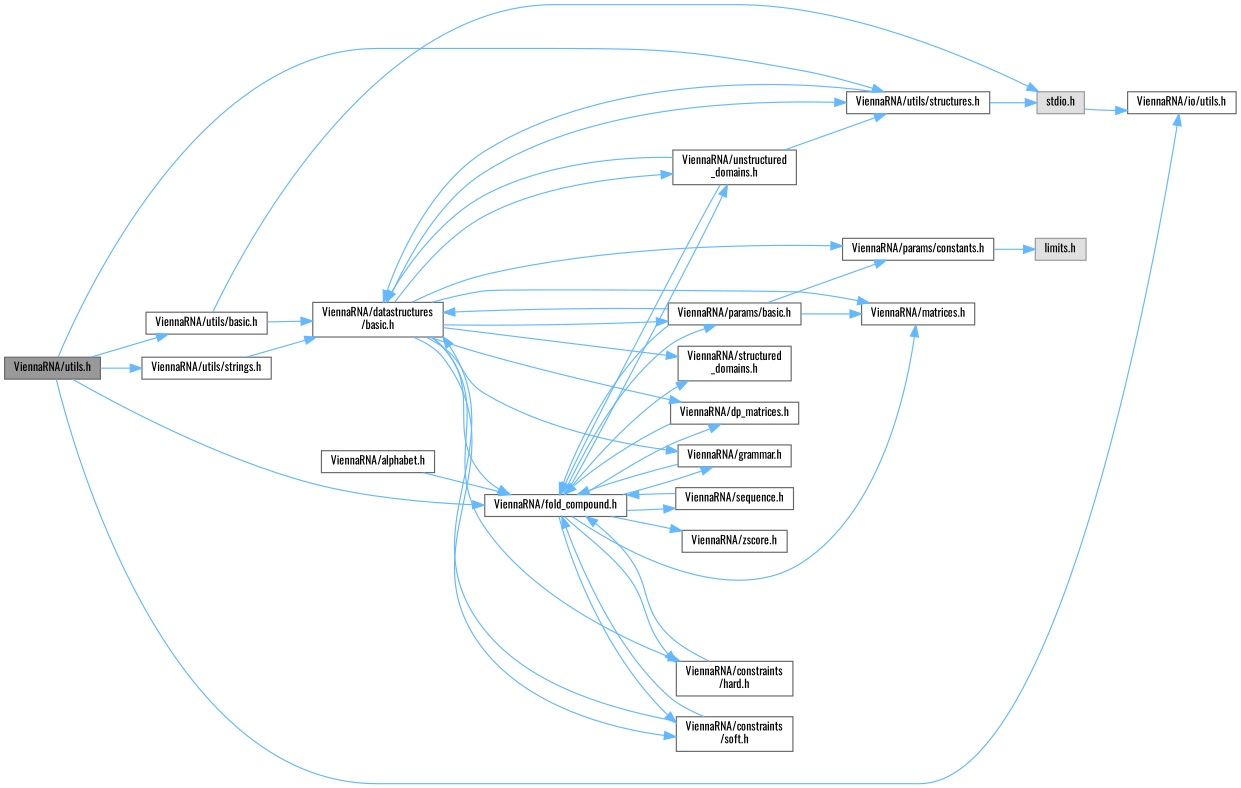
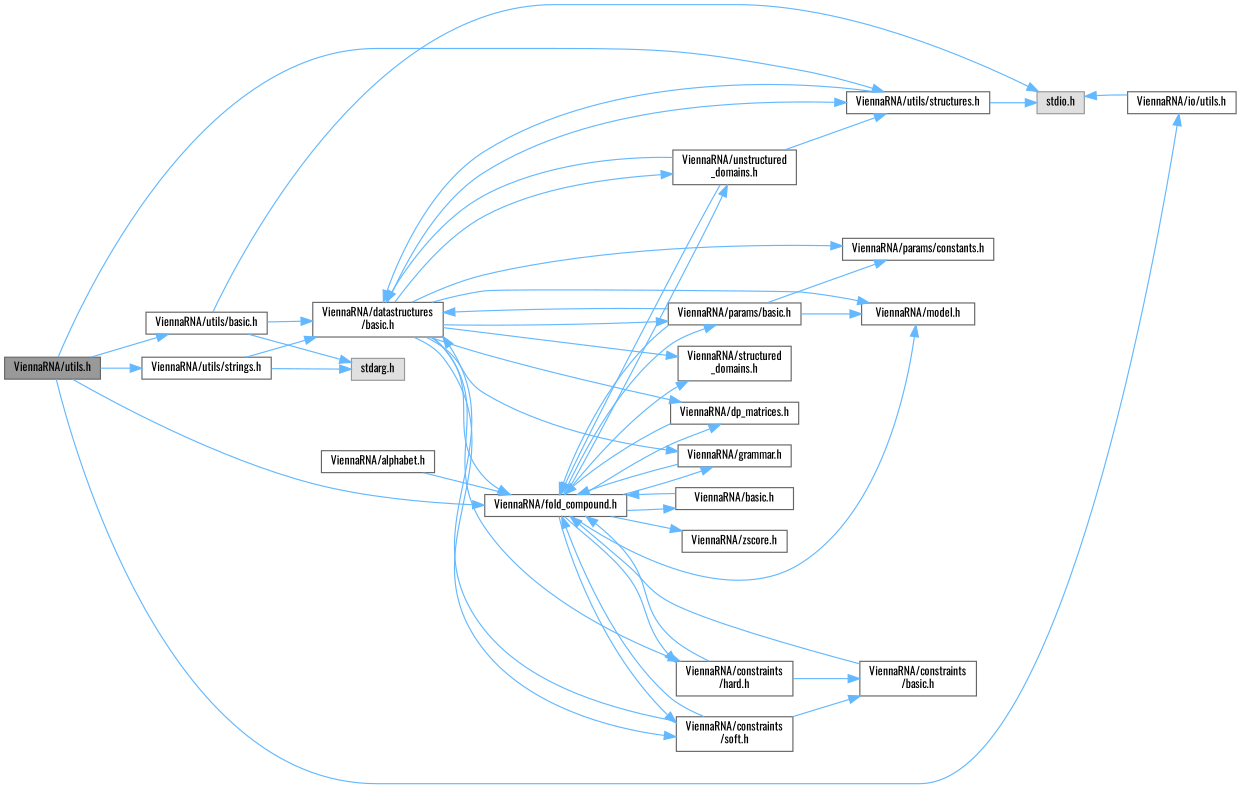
(1100, 110) -> (1112, 95)
(1061, 249) -> none
(918, 314) -> (918, 314)
none -> (378, 369)
(735, 499) -> (735, 499)
none -> (918, 679)
